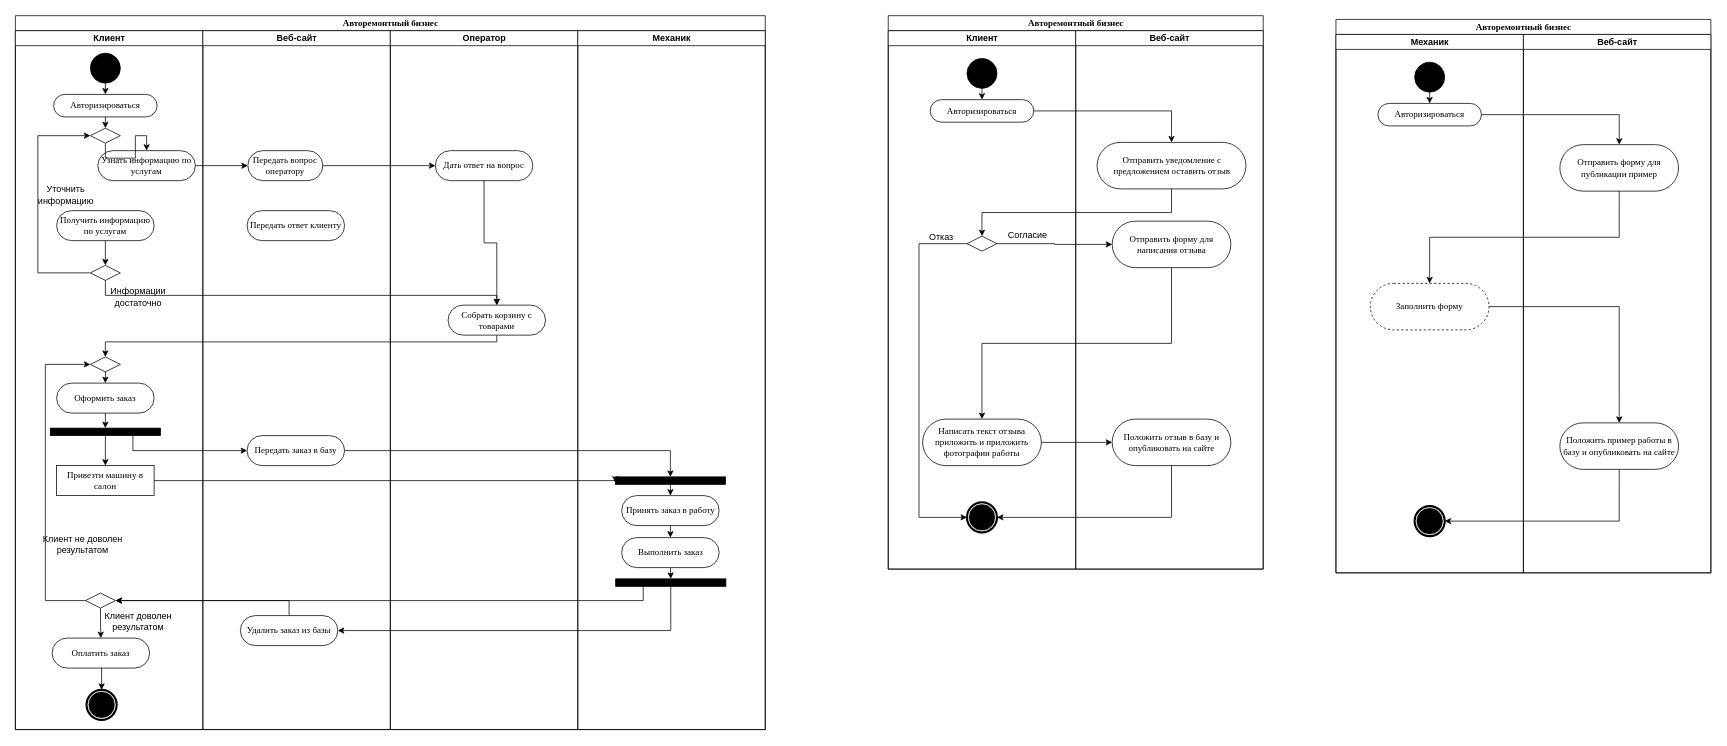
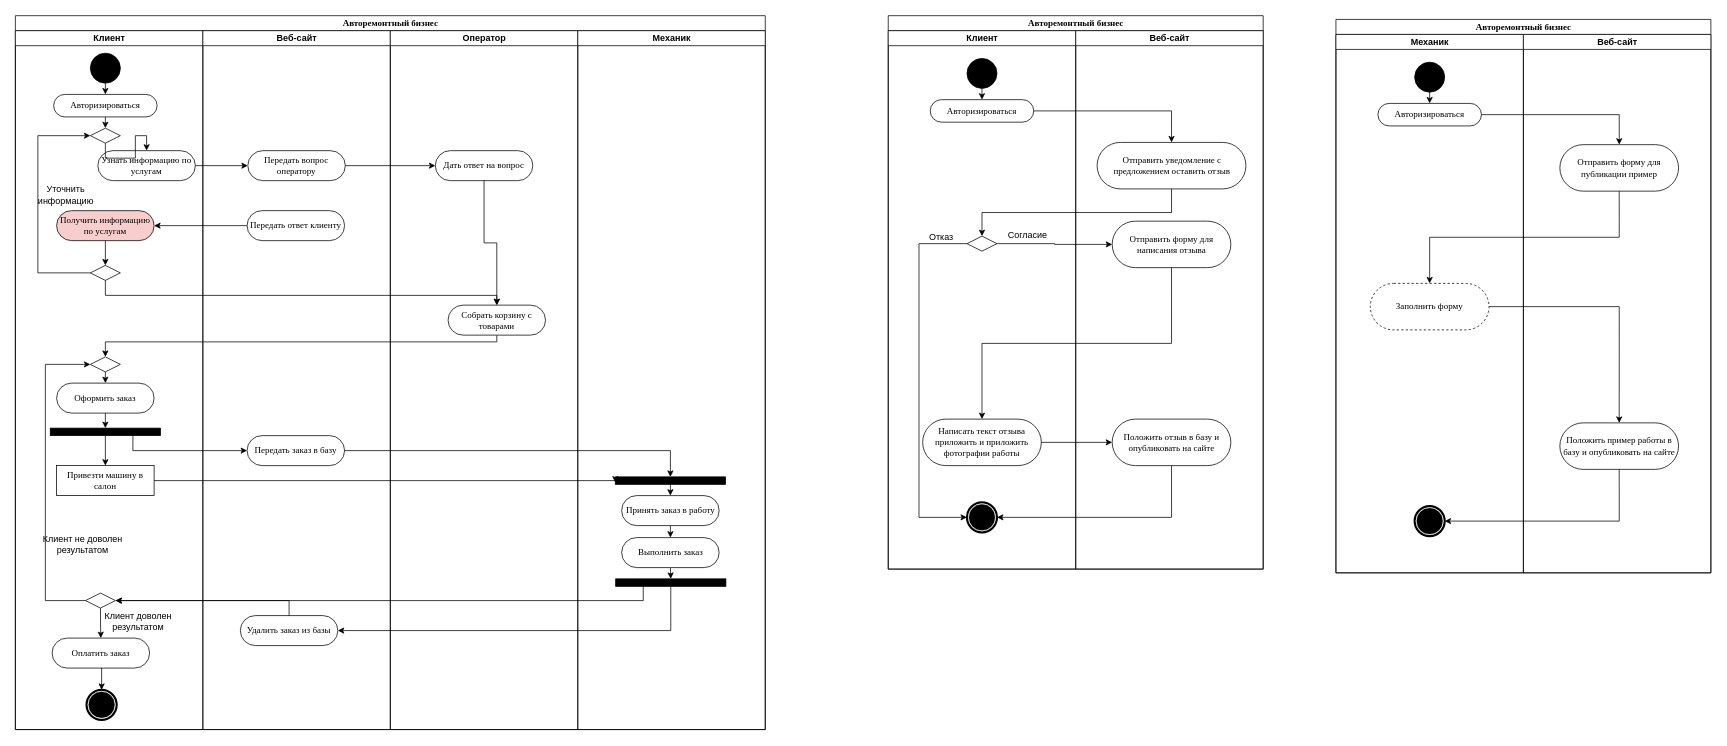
(285, 165) -> (297, 165)
(105, 225) -> (105, 225)
none -> (204, 225)
(138, 297) -> none
